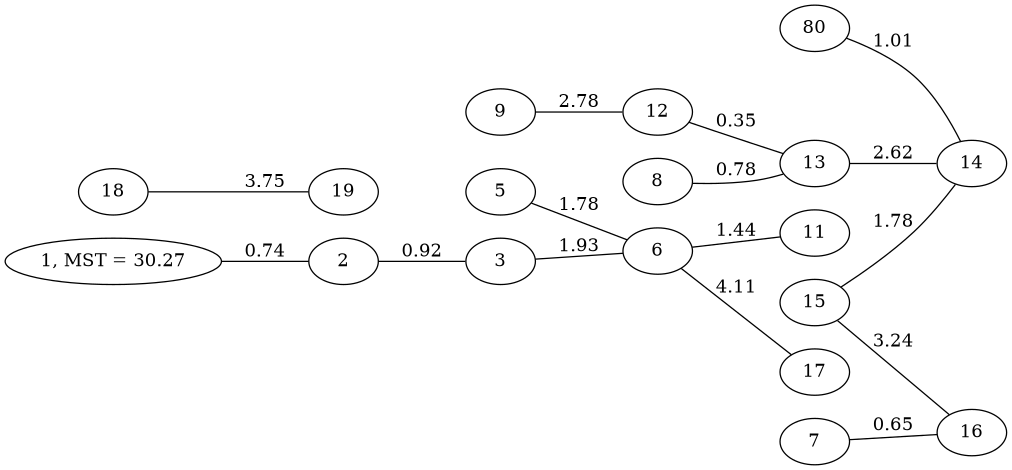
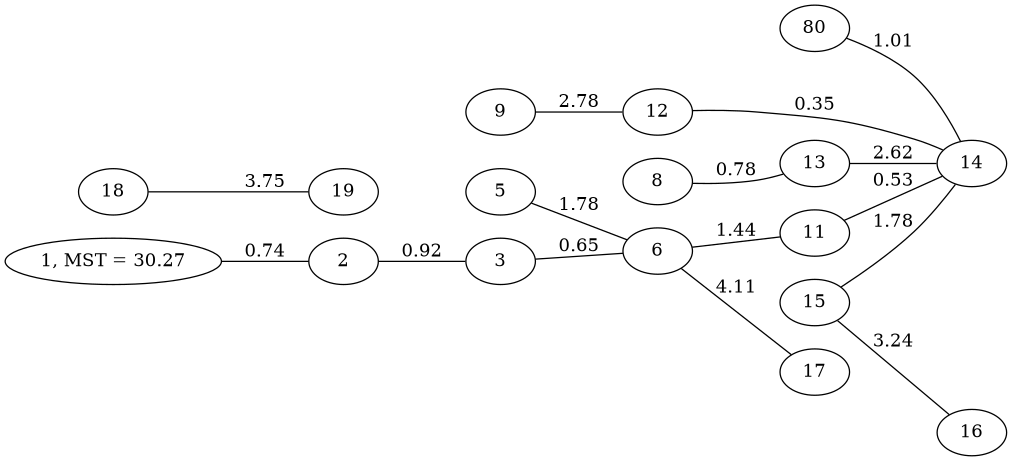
(736, 138) -> (820, 118)
none -> (893, 198)
(579, 247) -> (579, 247)
(815, 442) -> none
